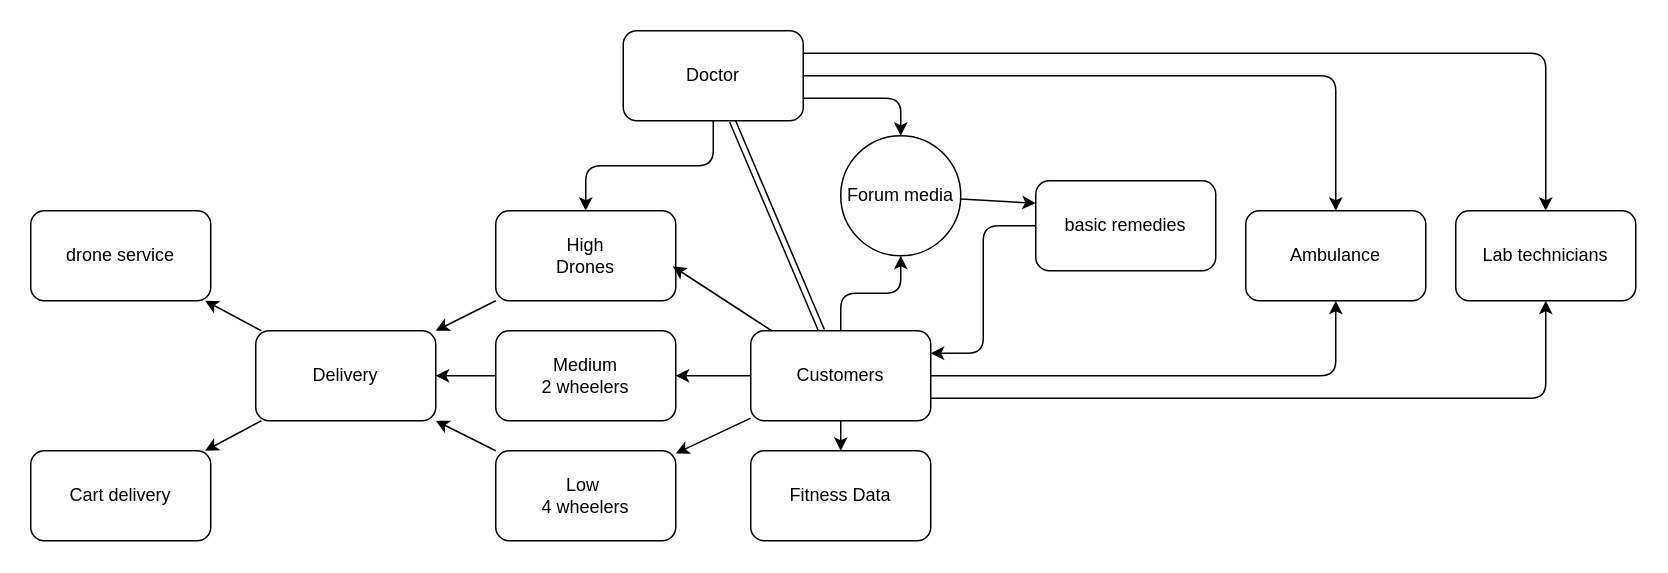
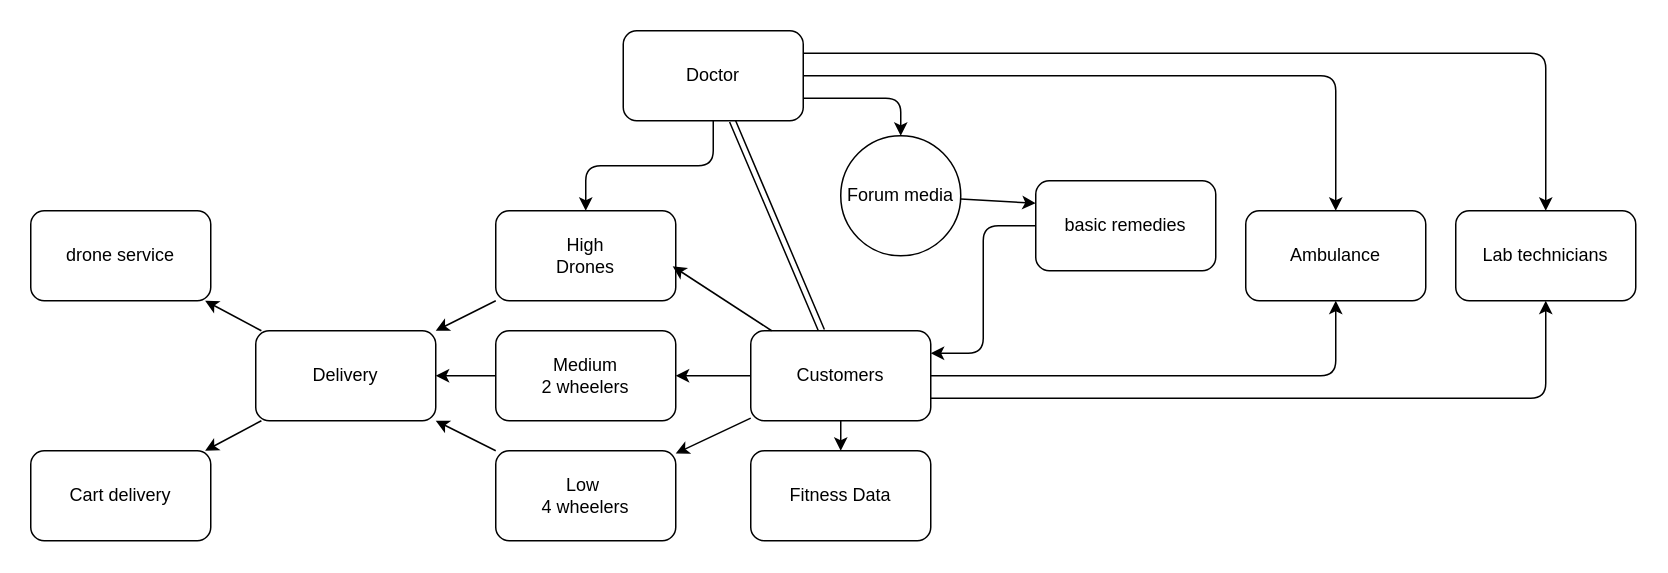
(866, 293) -> none
